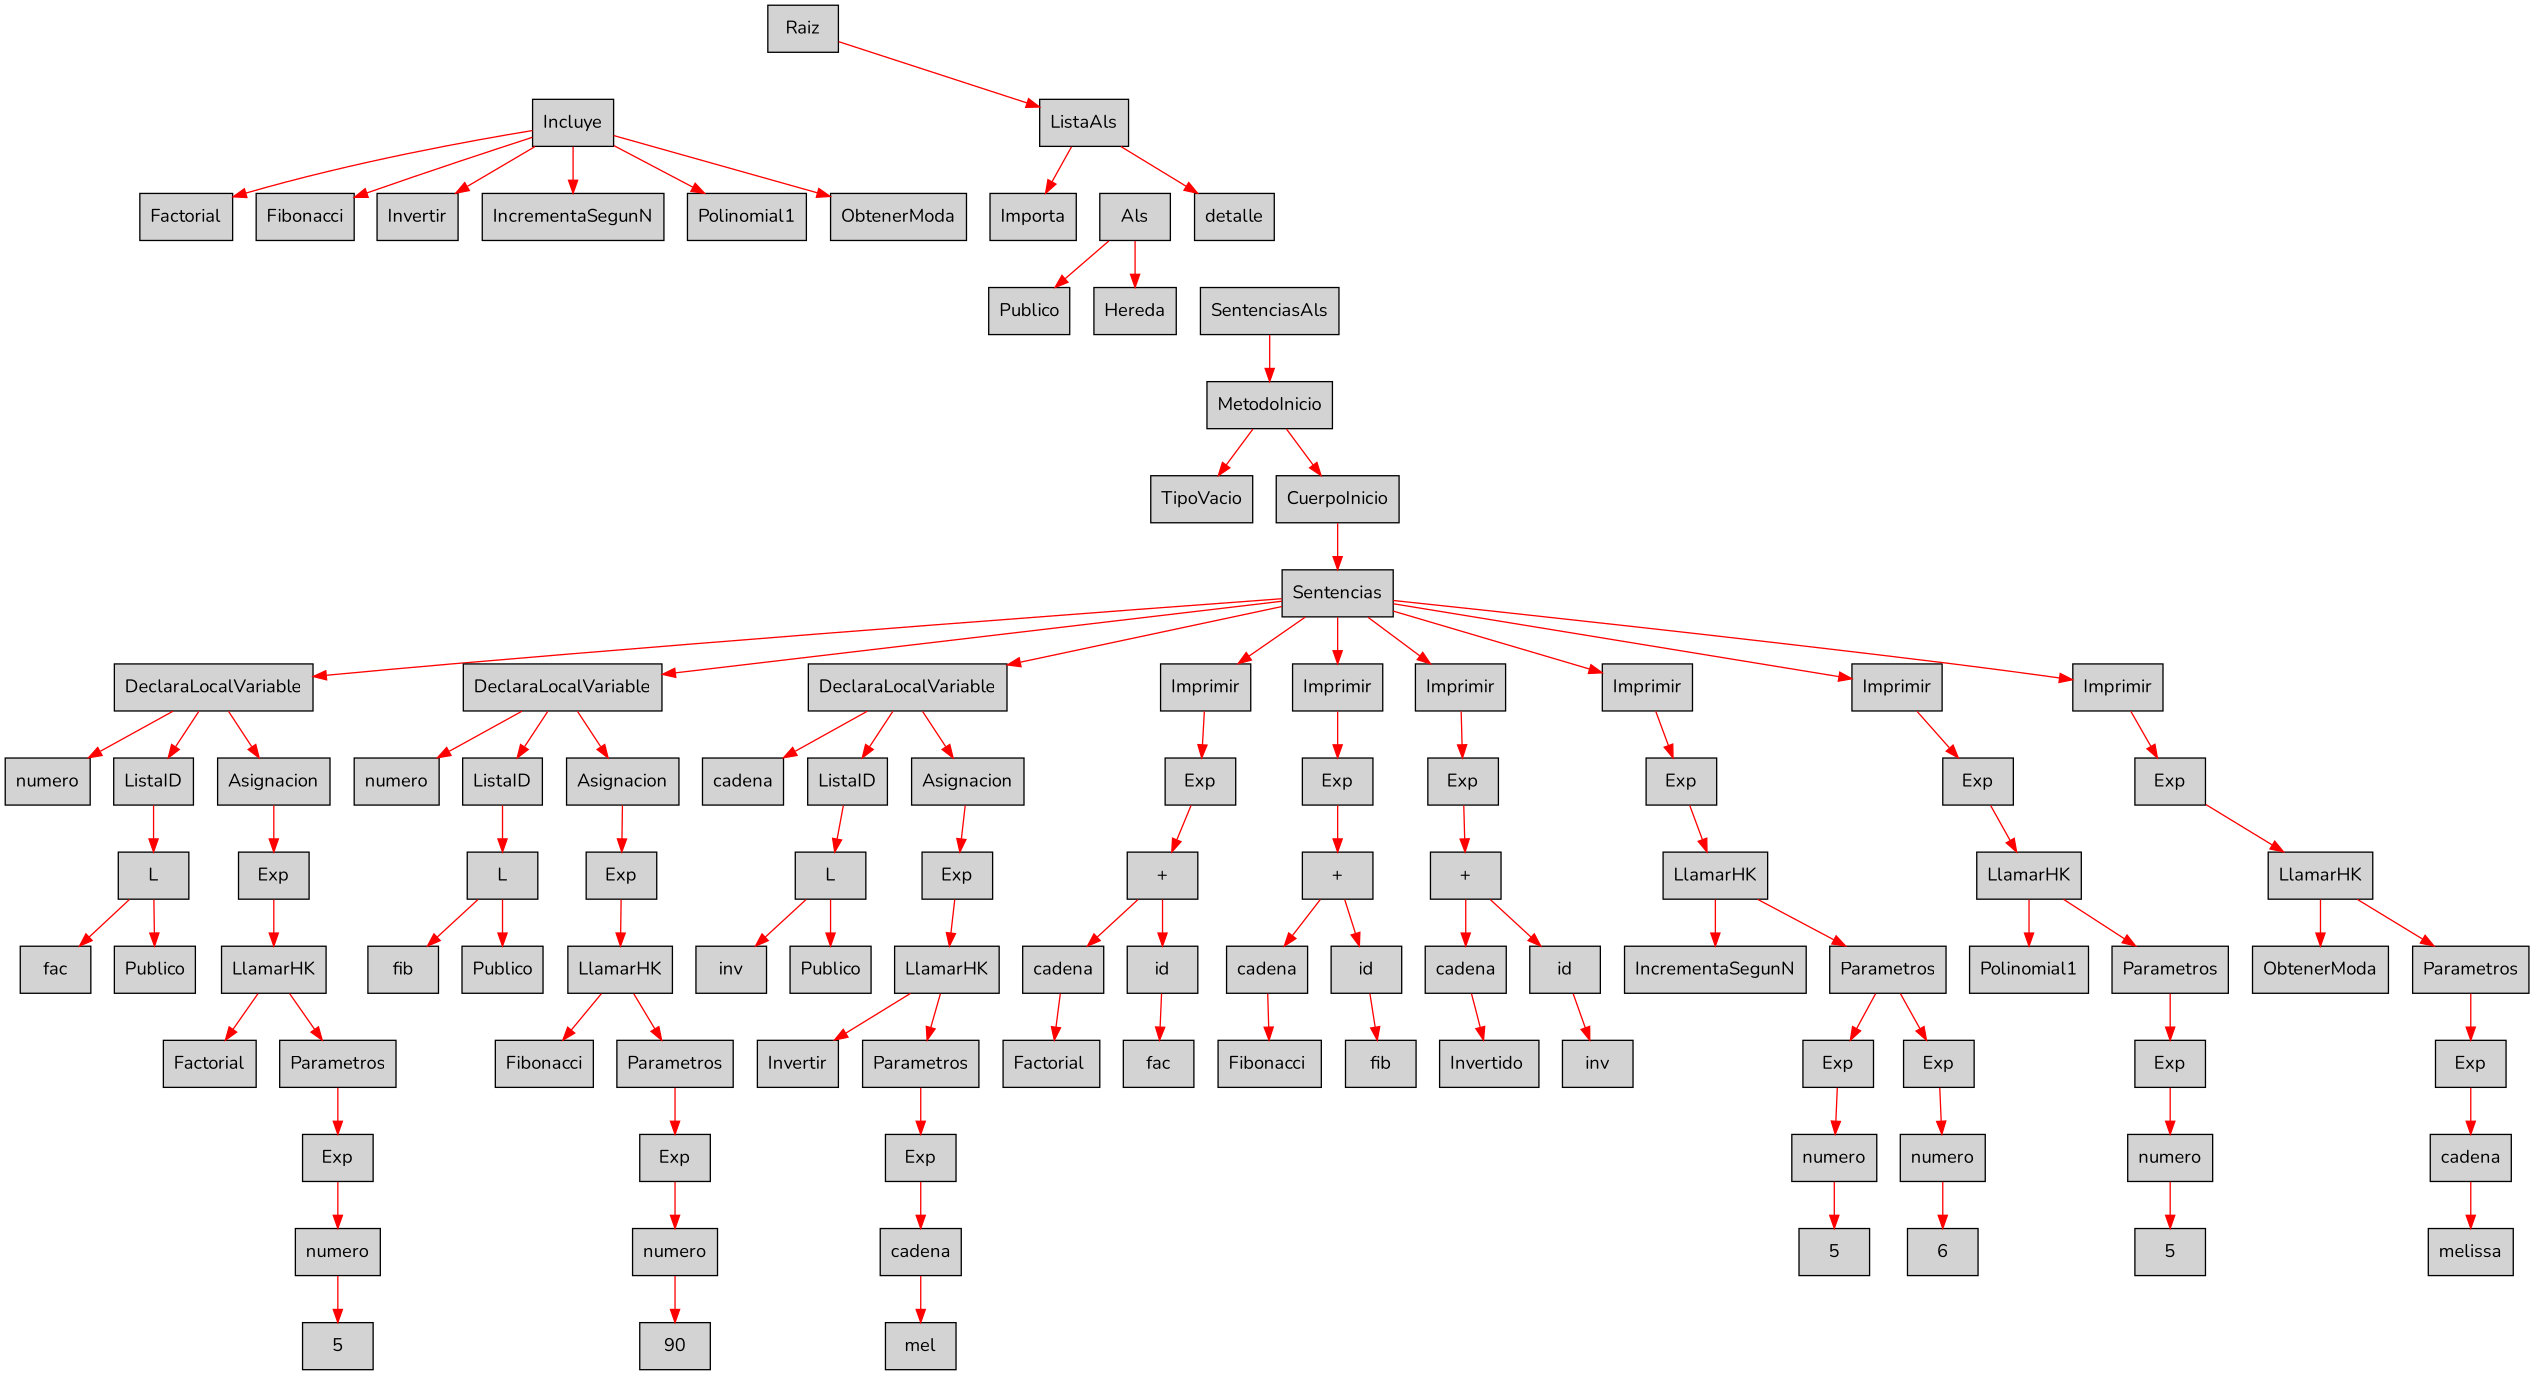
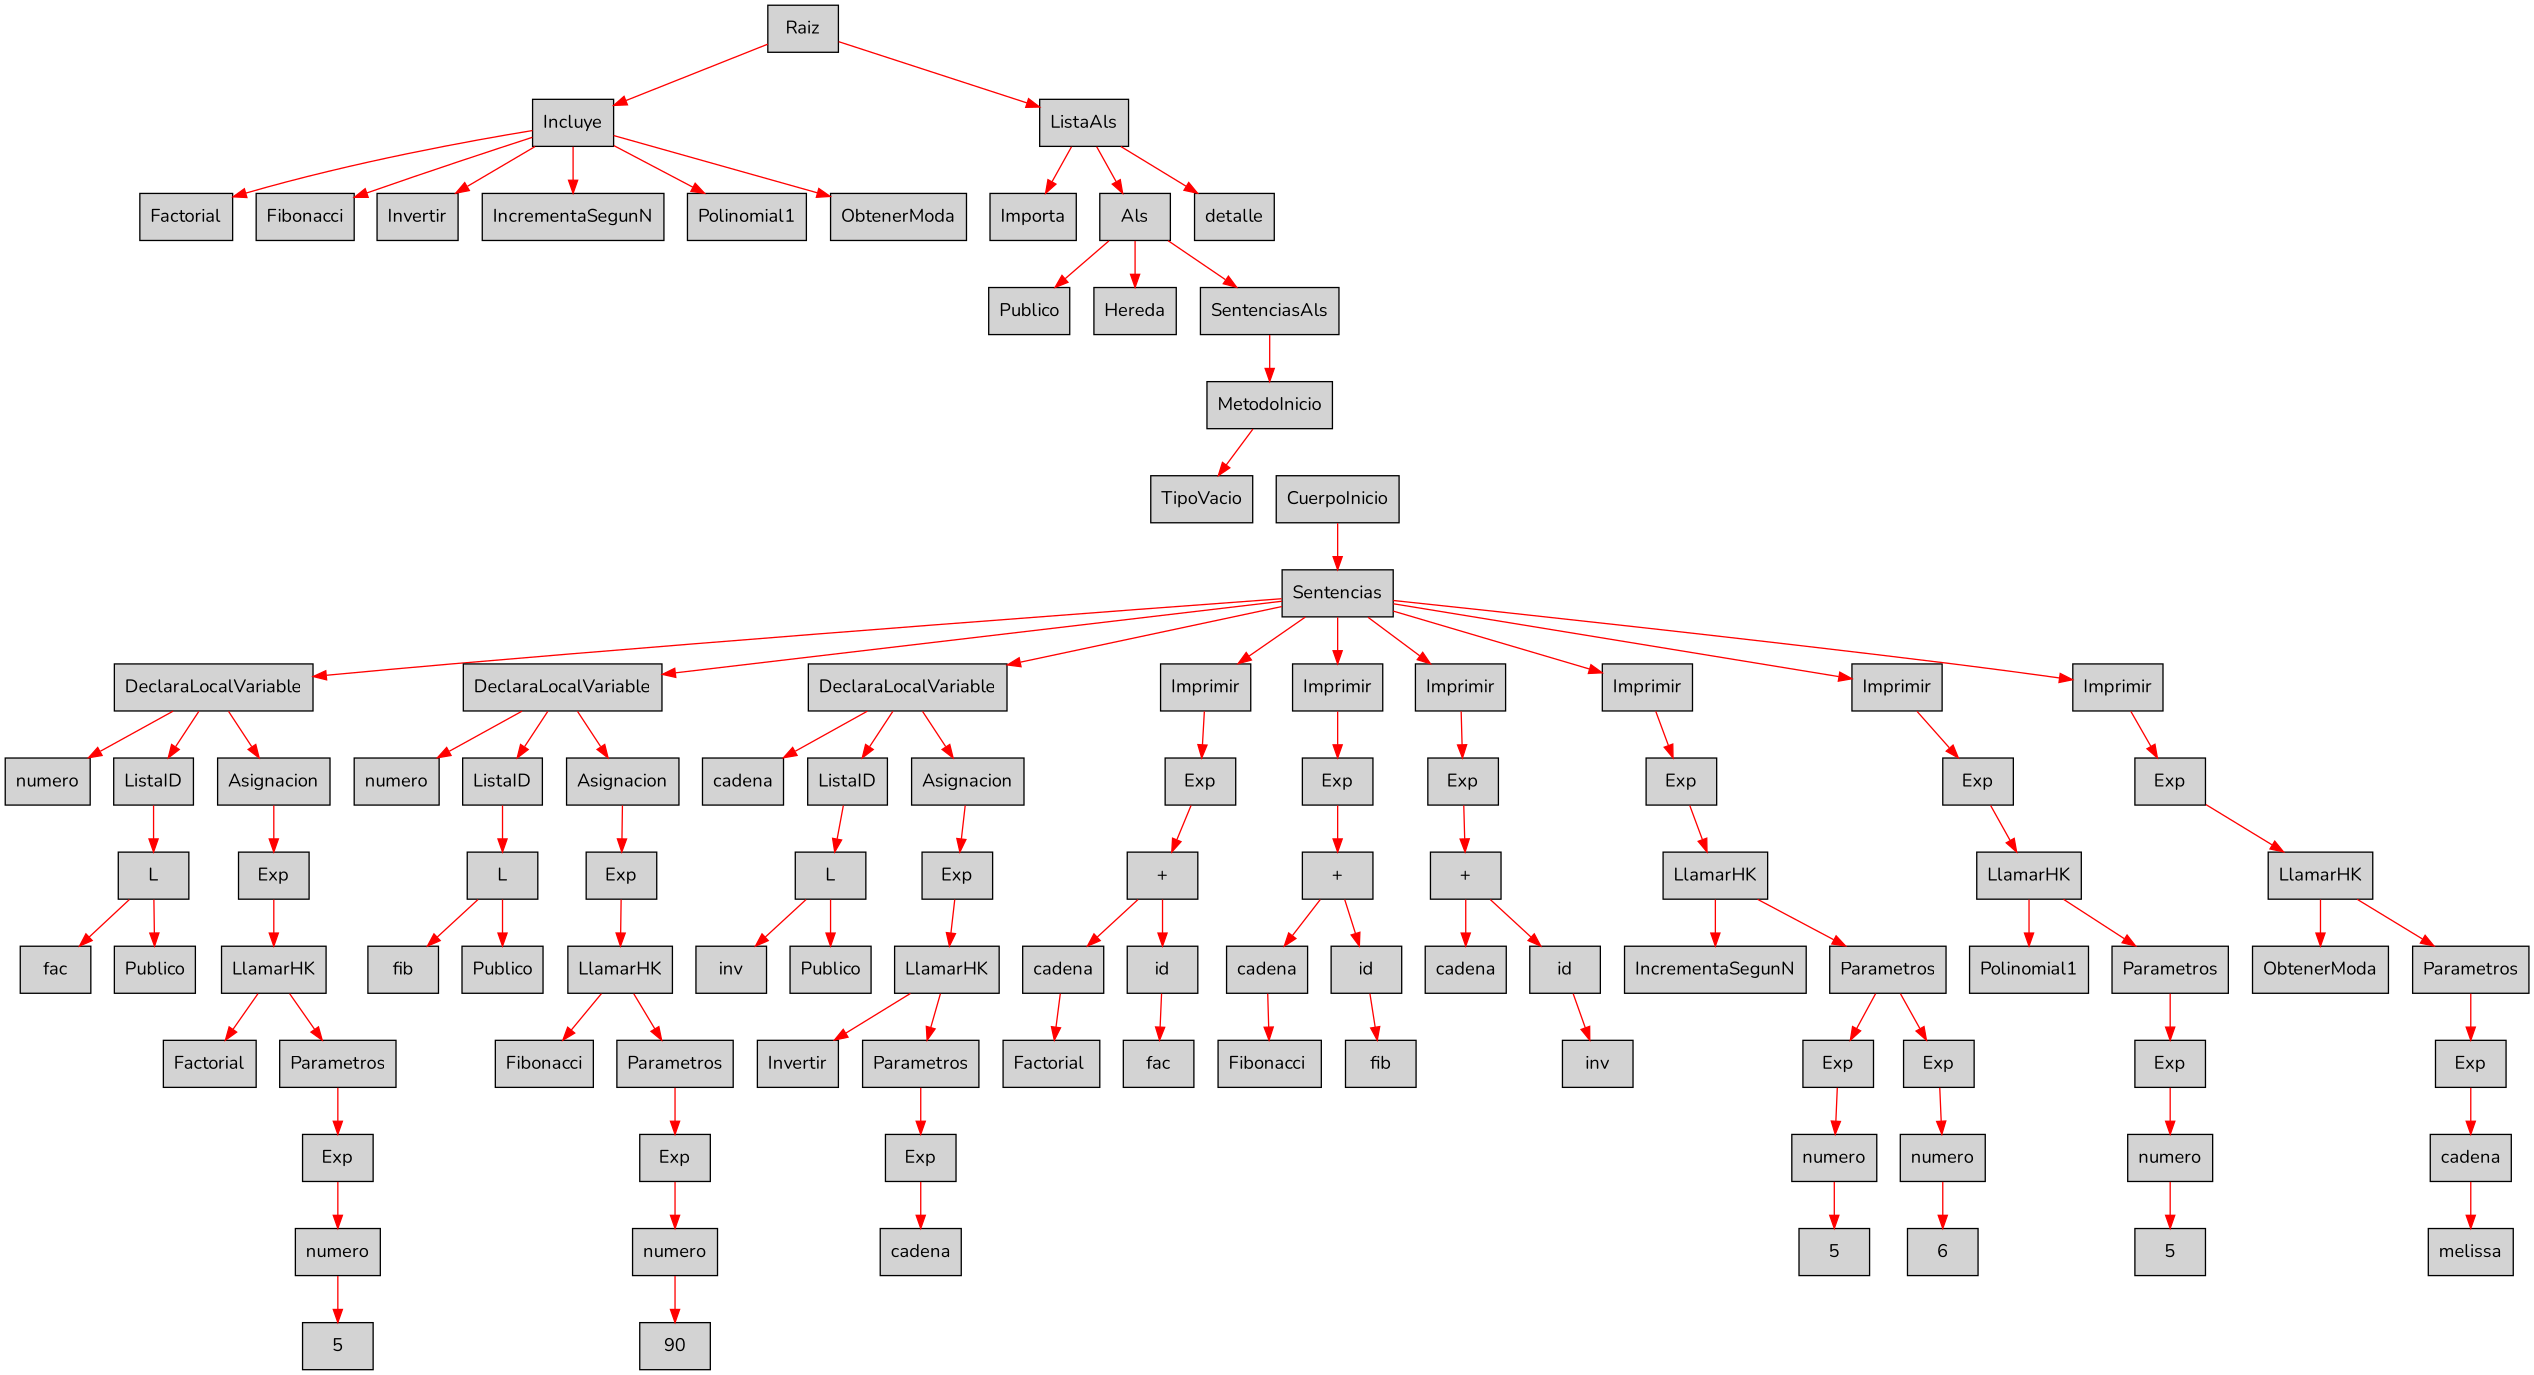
none -> (697, 72)
none -> (1106, 164)
none -> (1197, 260)
(1300, 447) -> none
(1489, 1064) -> none
(921, 1346) -> none
